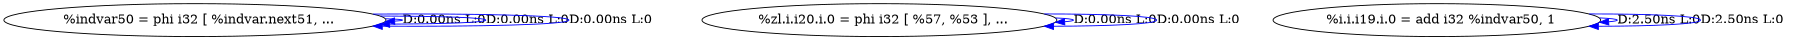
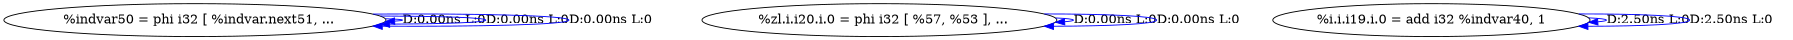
(1437, 20) -> (1431, 20)
